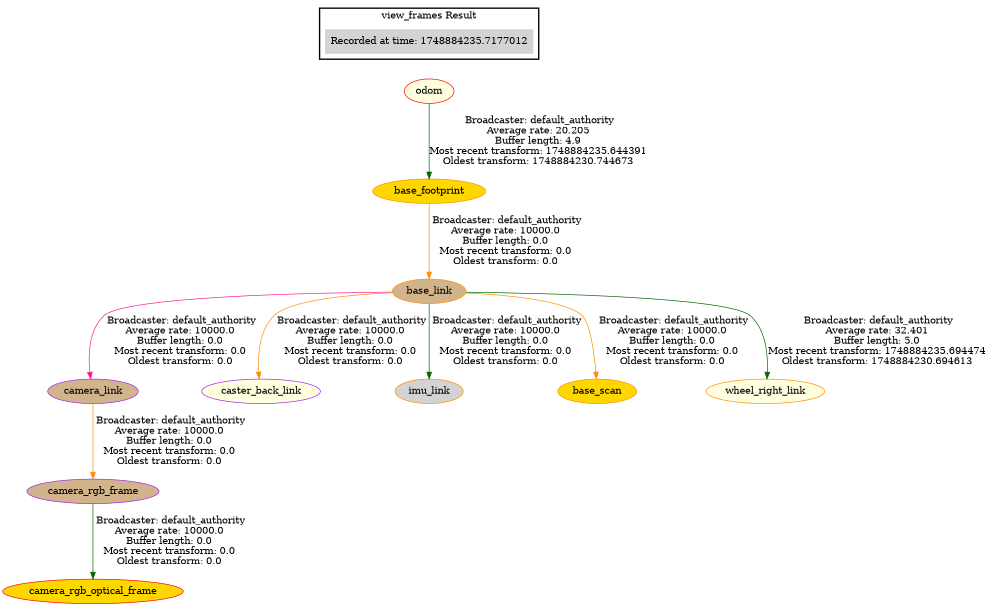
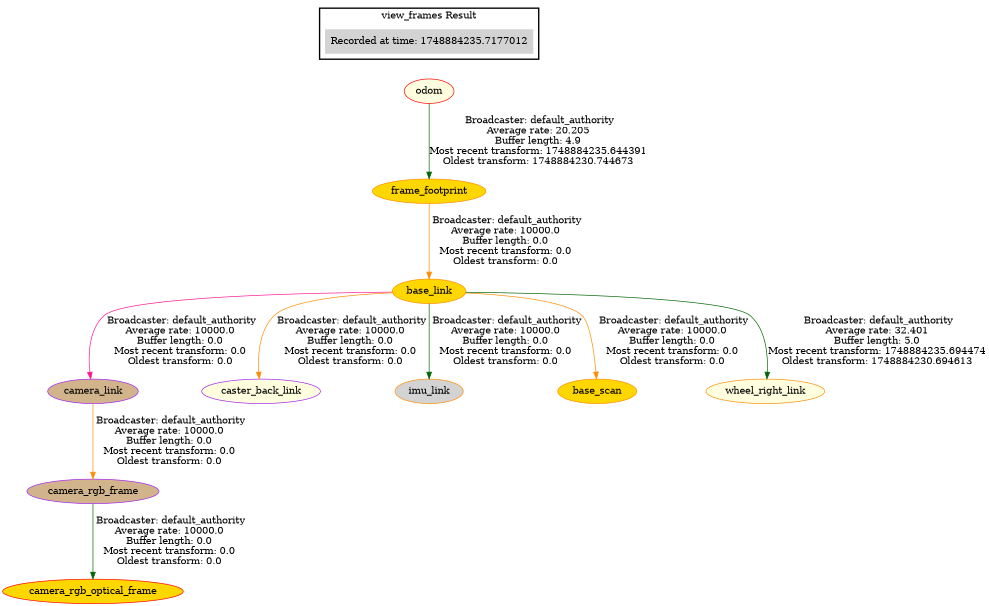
(429, 191) -> (429, 191)
(429, 291) -> (429, 291)
